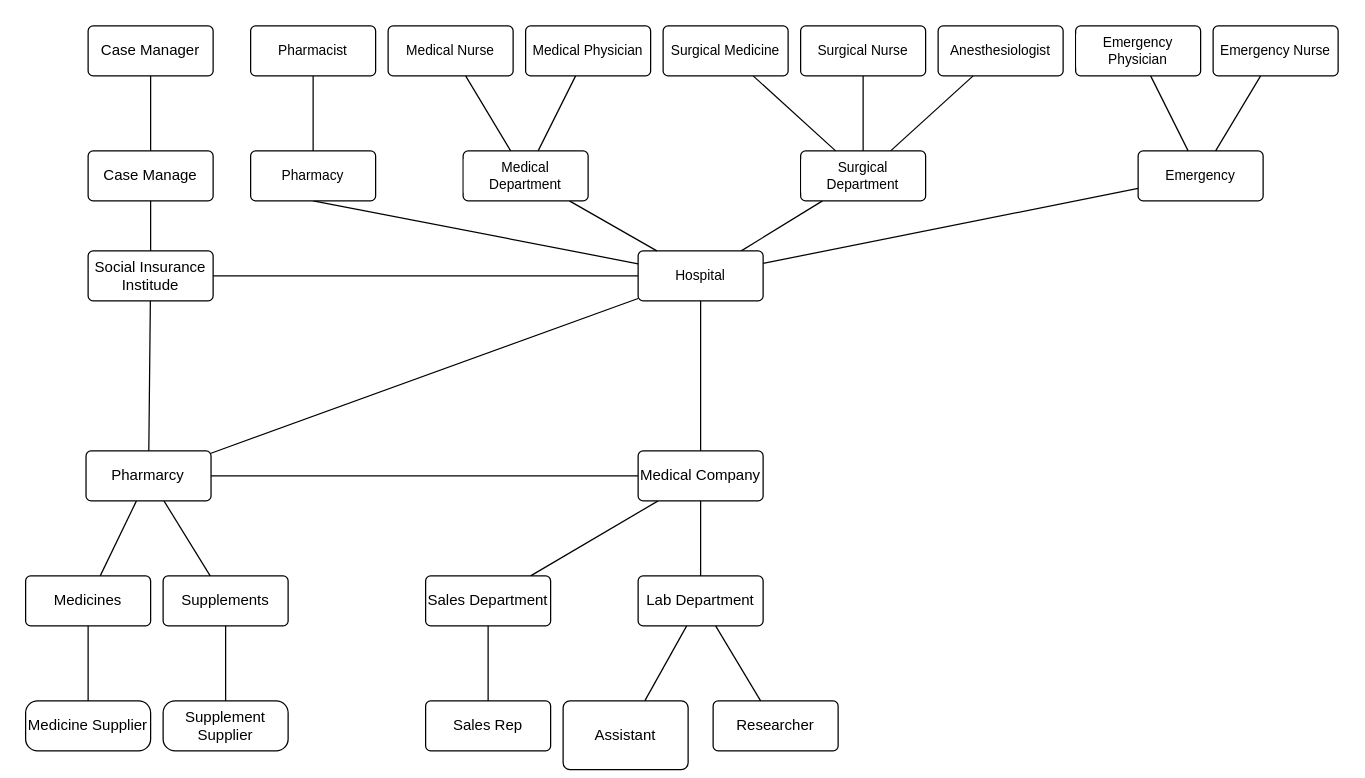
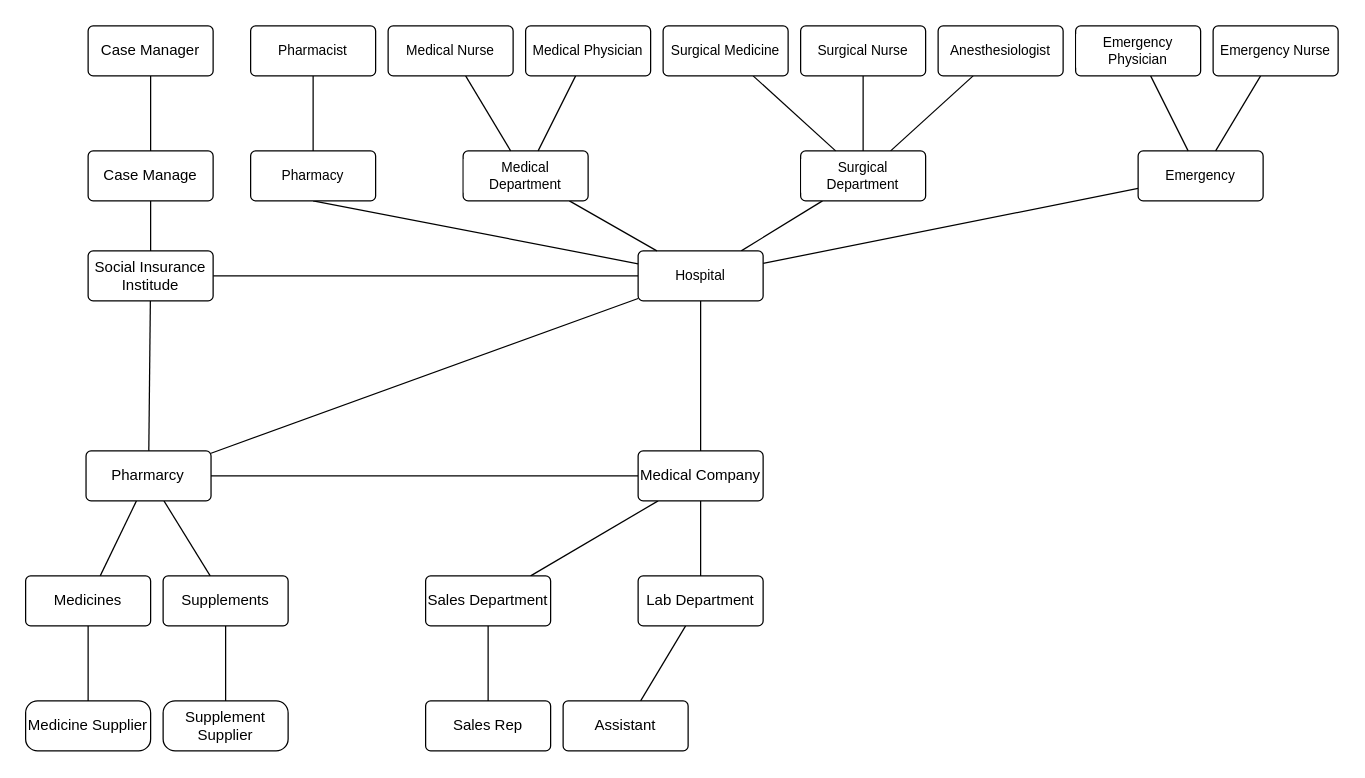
(738, 664) -> none
(776, 726) -> none
(626, 735) -> (626, 726)
